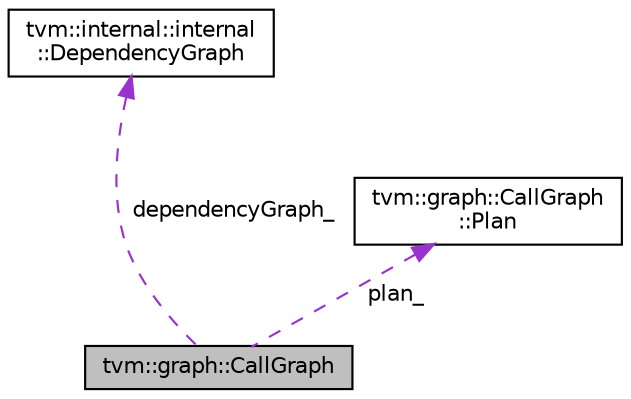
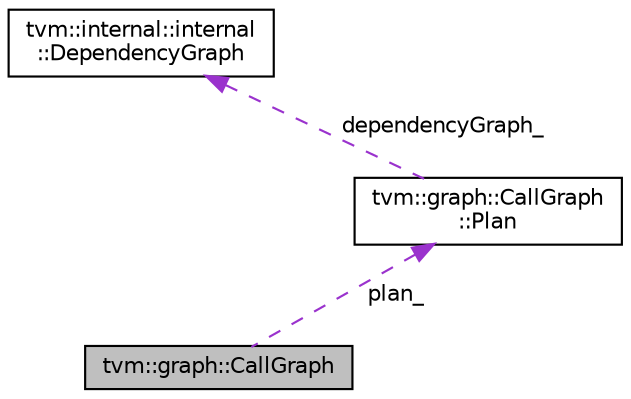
(123, 233) -> (325, 132)
